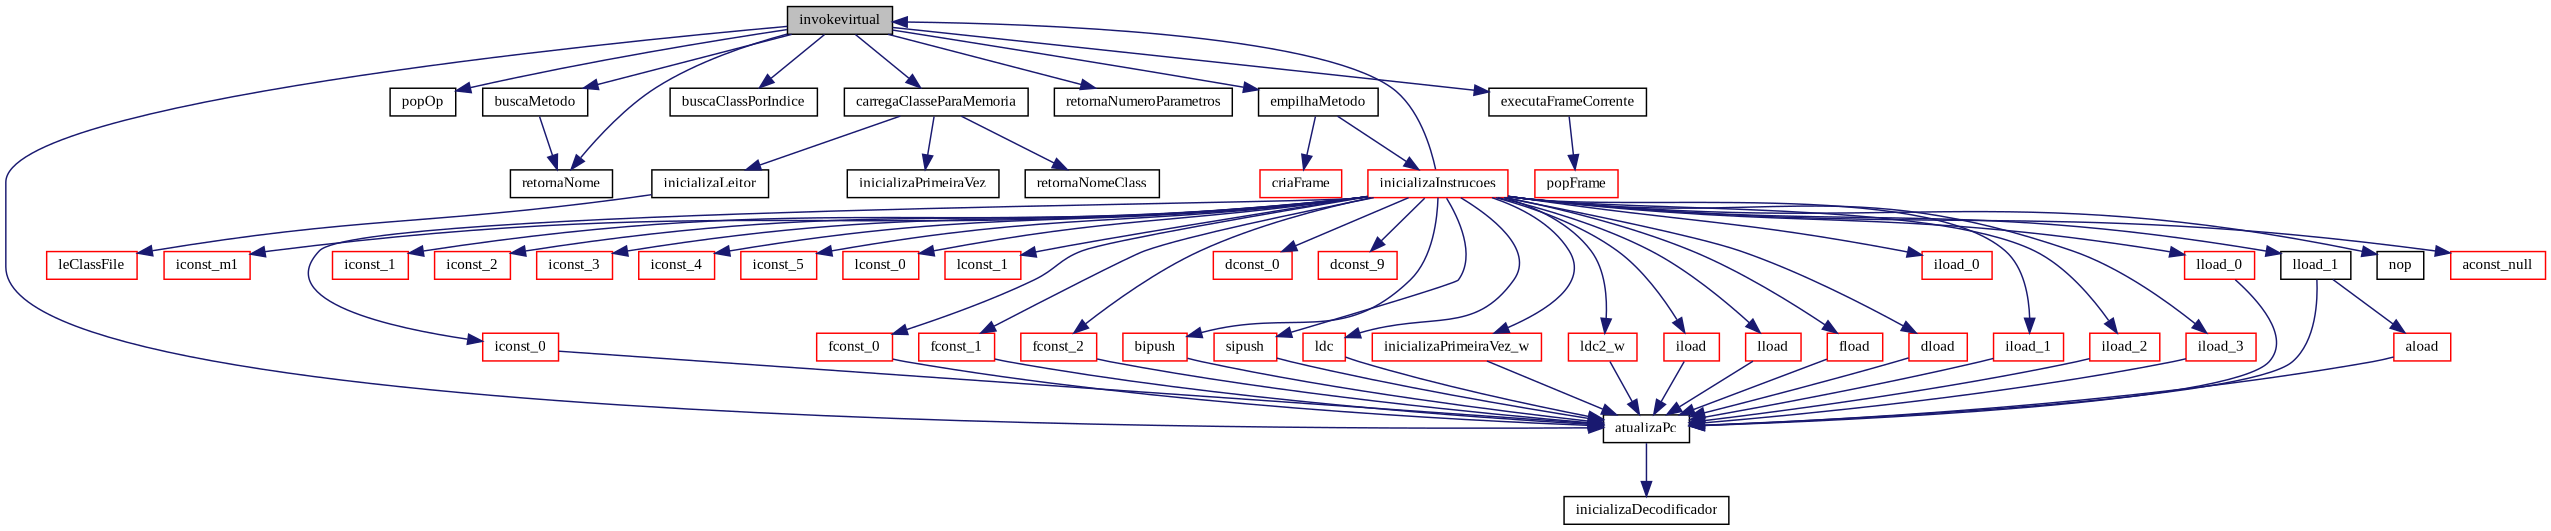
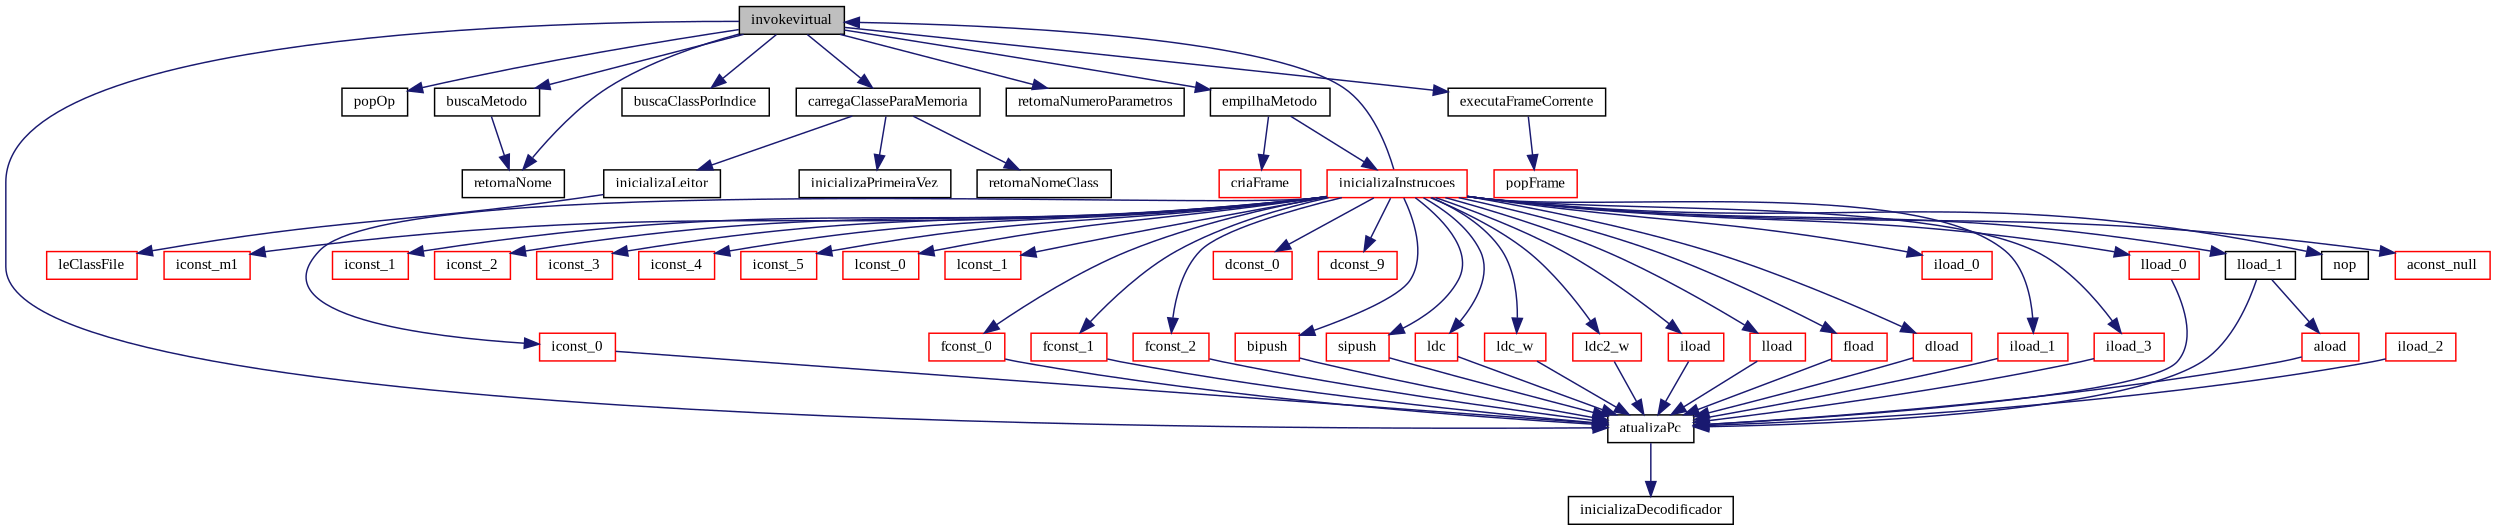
(1824, 214) -> none
(1457, 347) -> (1515, 347)
